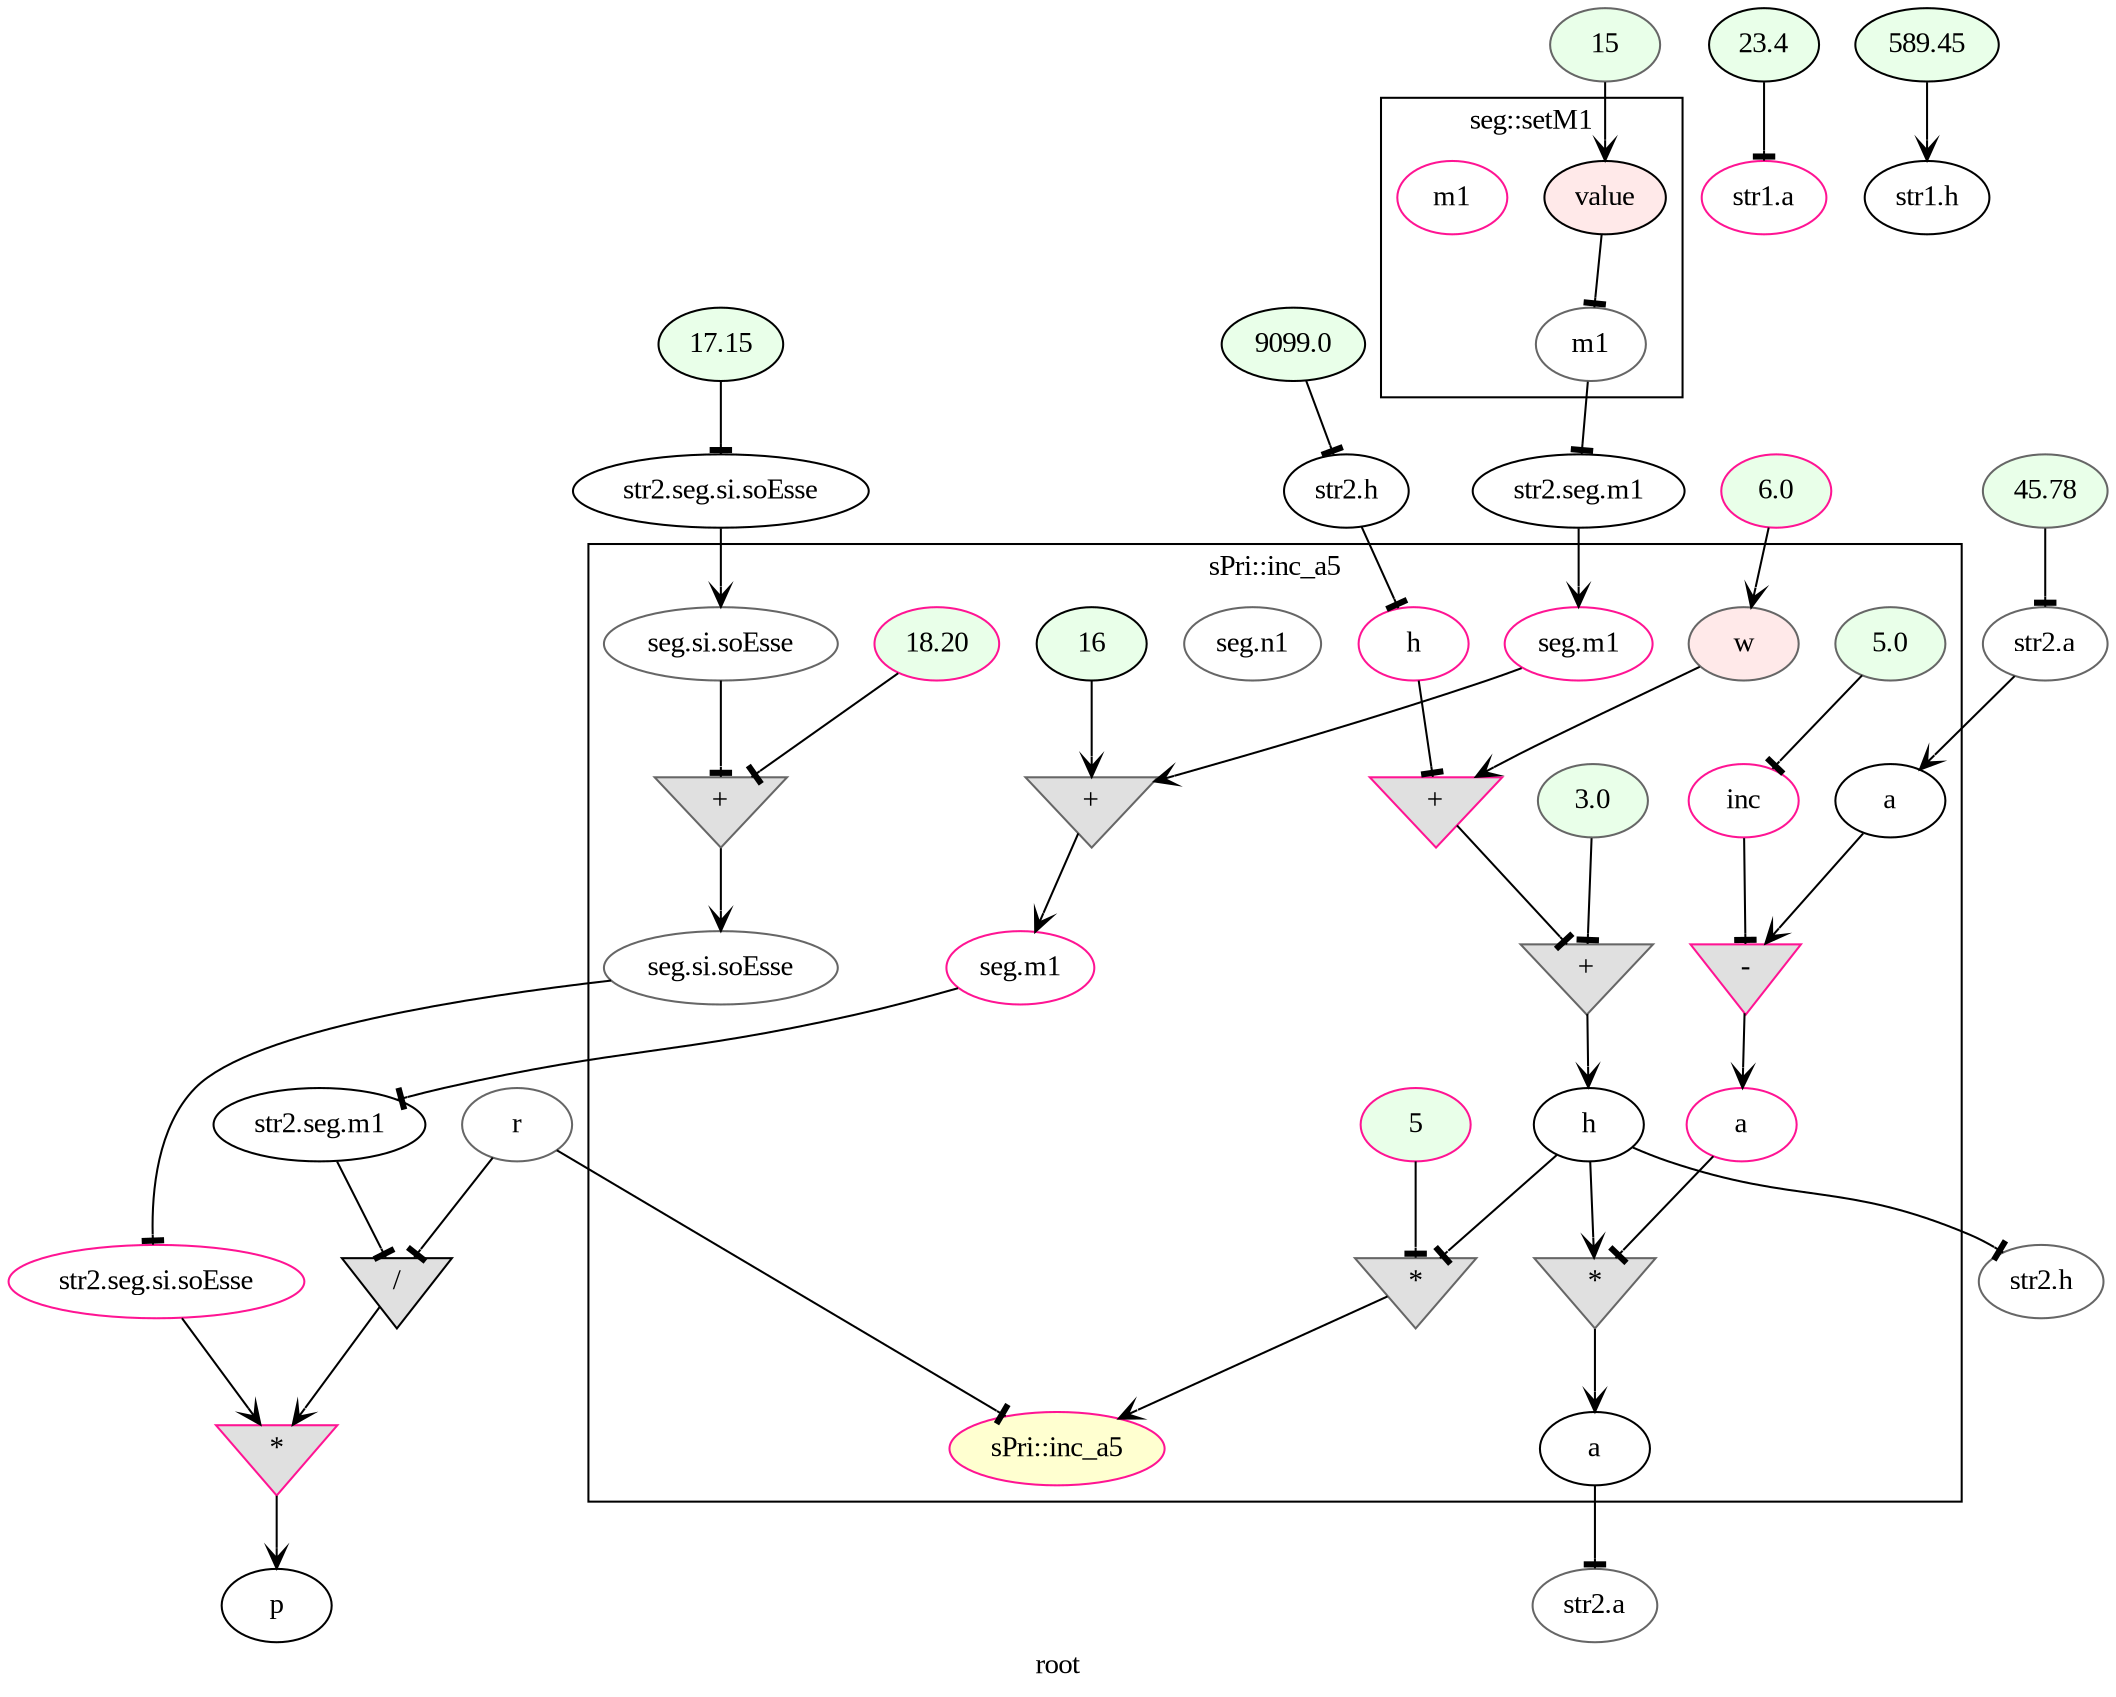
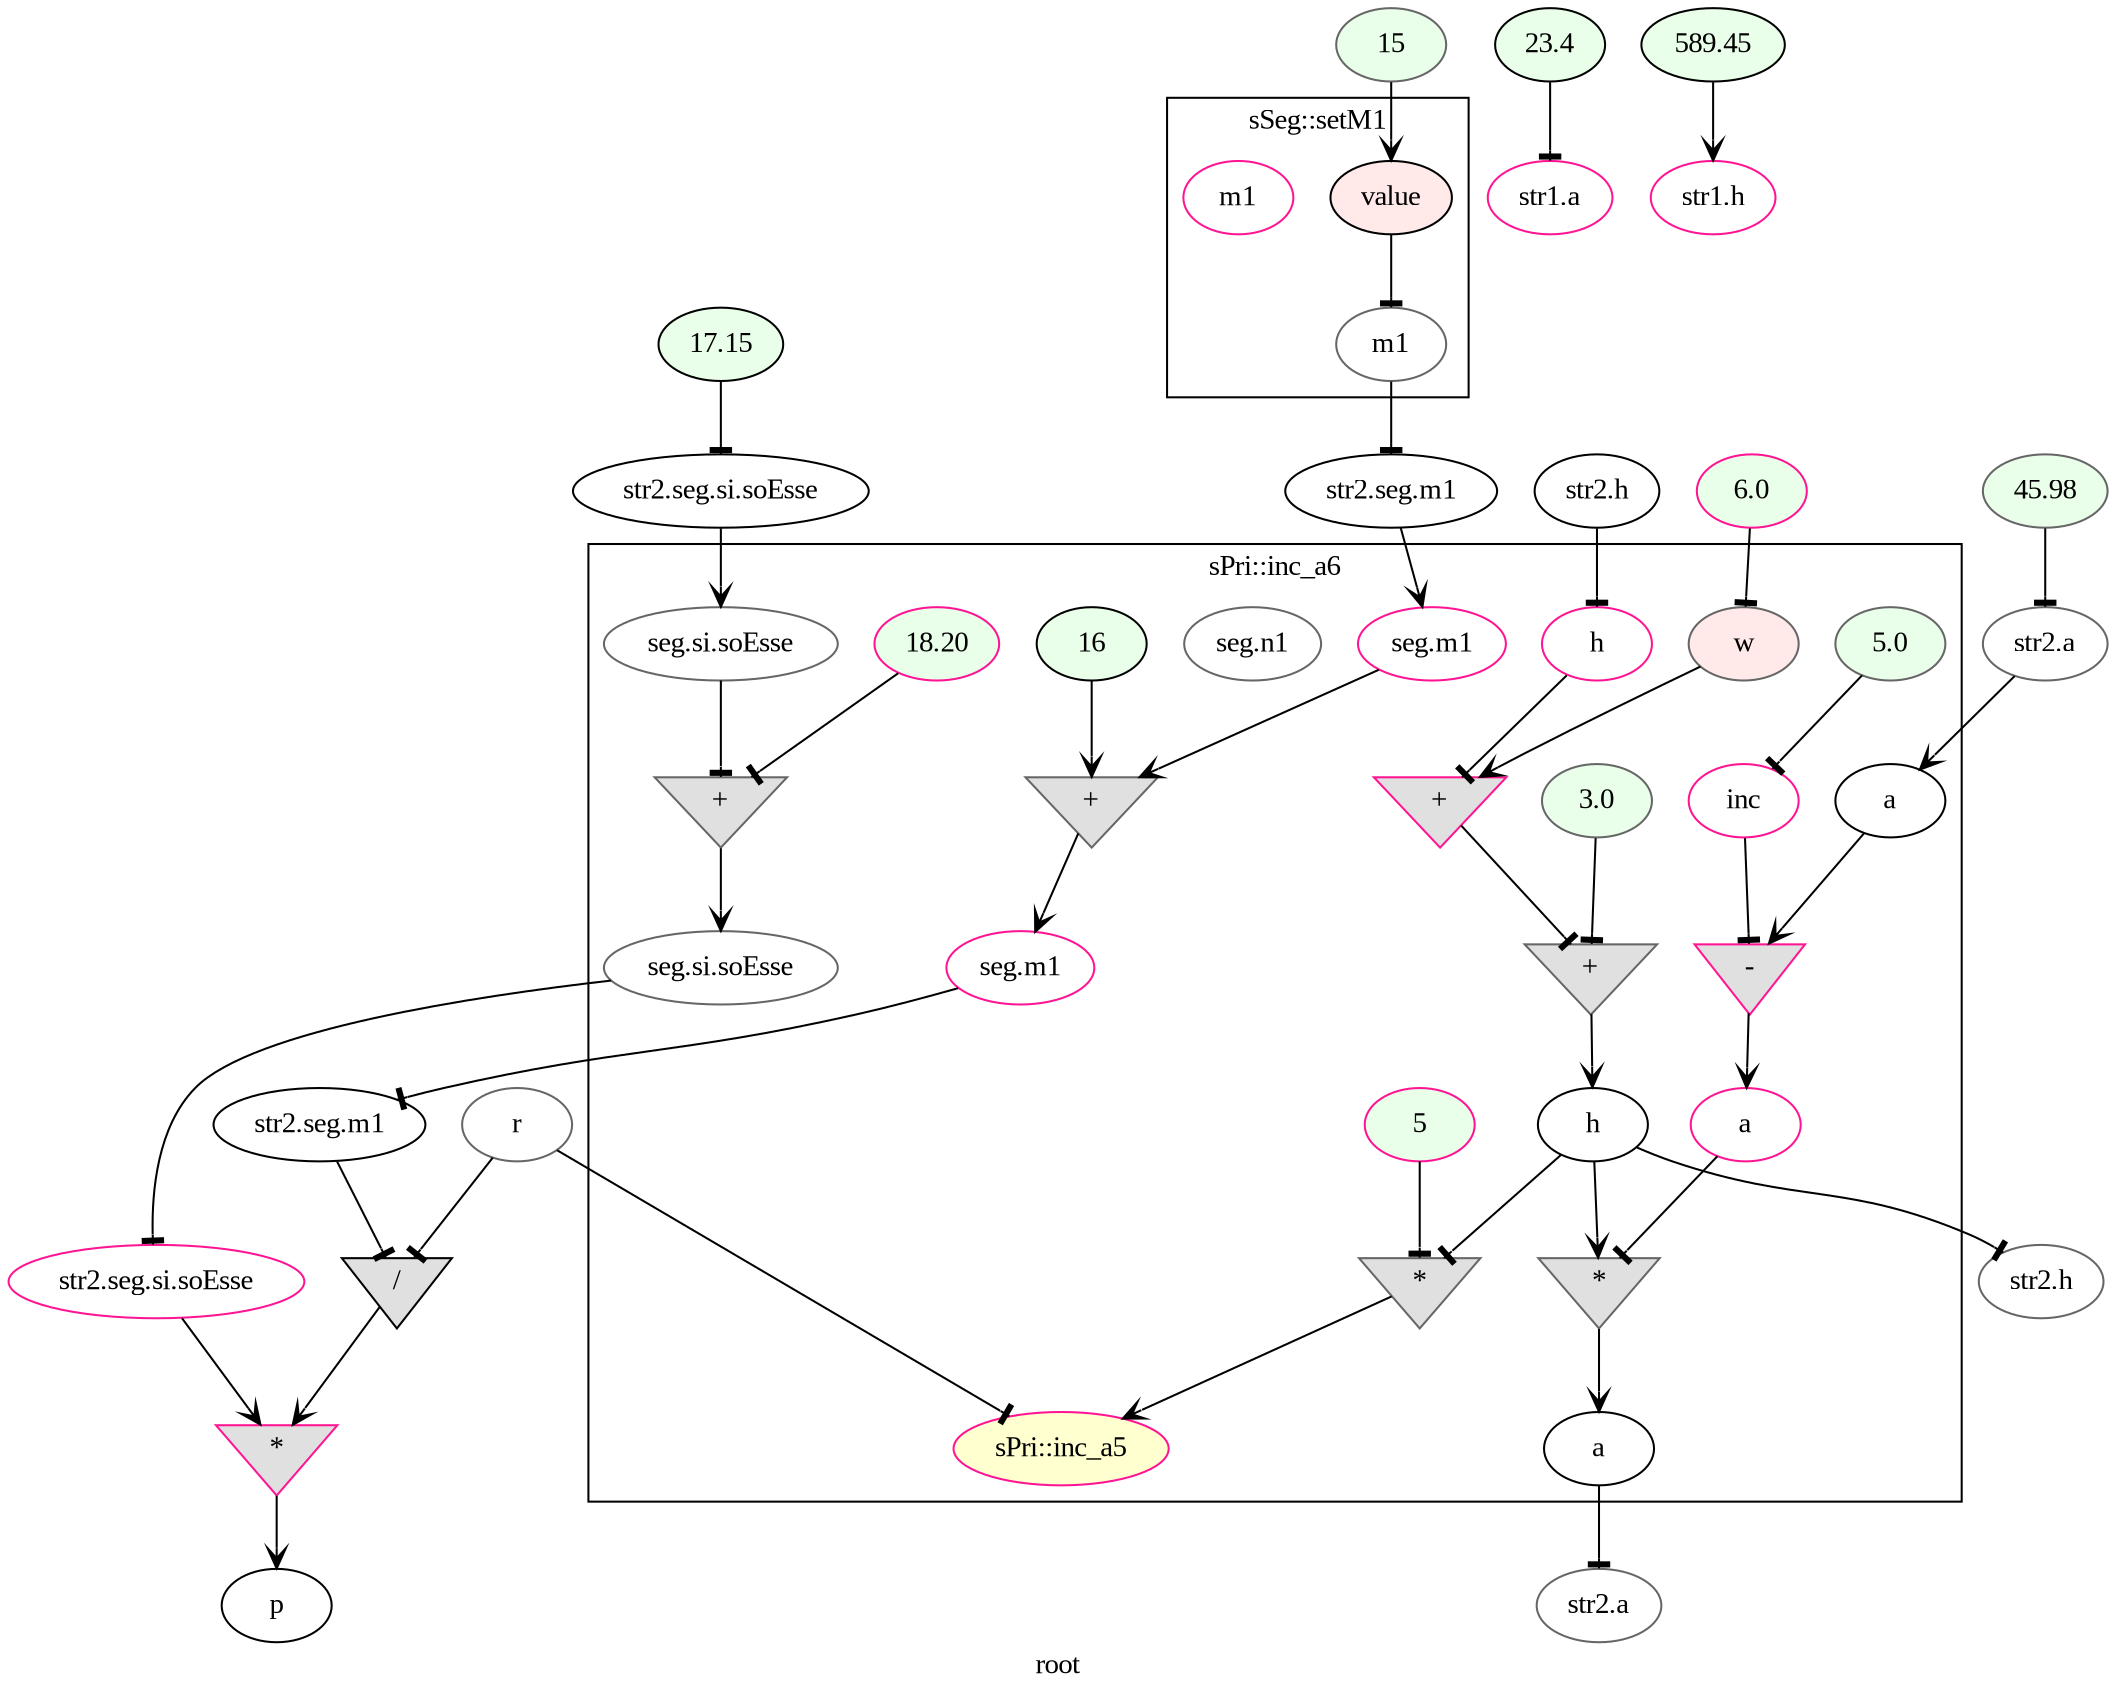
(1532, 121) -> (1318, 121)
(1927, 198) -> (1713, 198)
(1293, 344) -> none
(2045, 491) -> (2045, 491)
(1762, 557) -> (1748, 562)
(1275, 567) -> (1275, 567)
